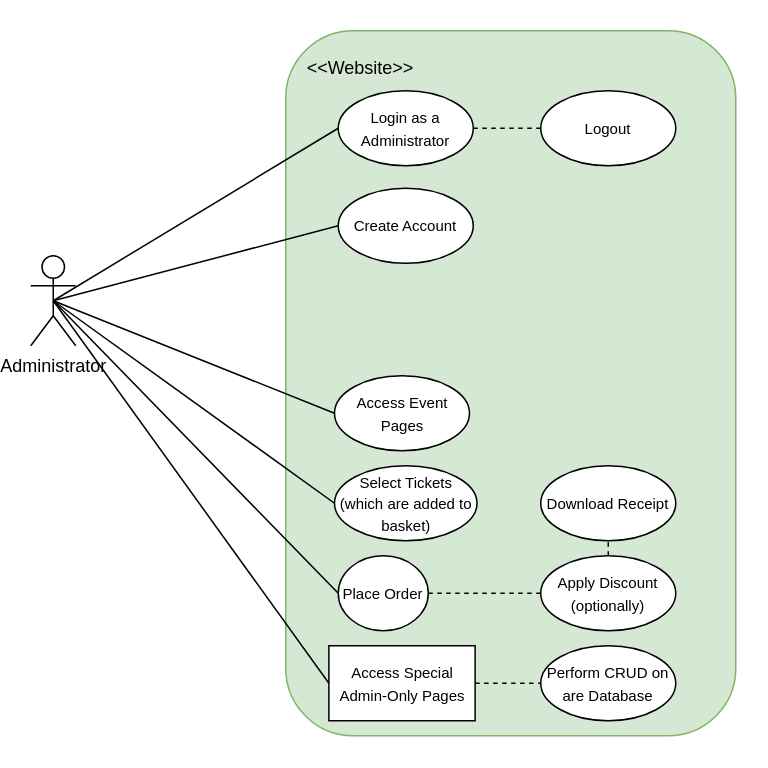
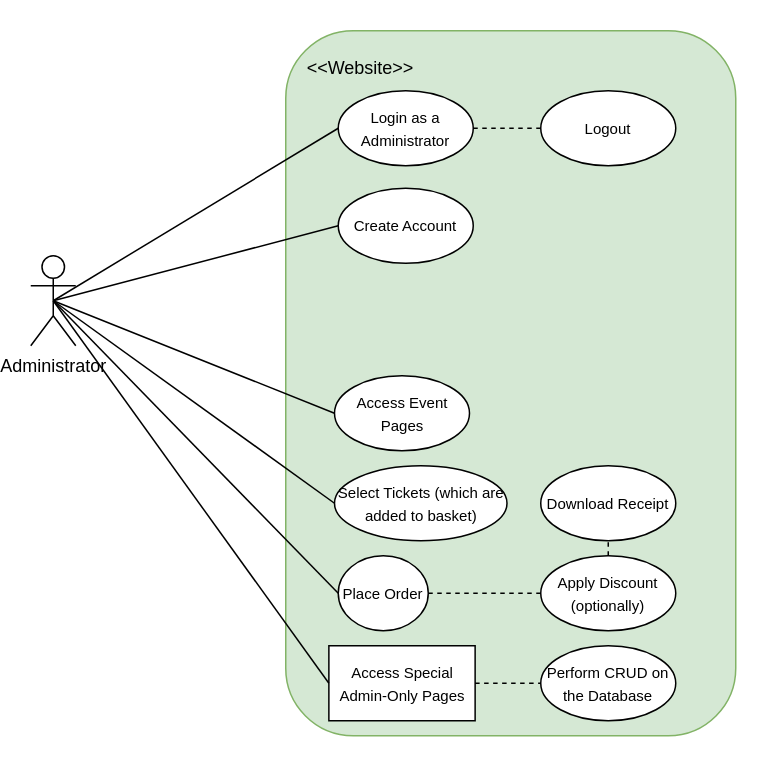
(406, 503) -> (421, 503)
(608, 683) -> (608, 683)
